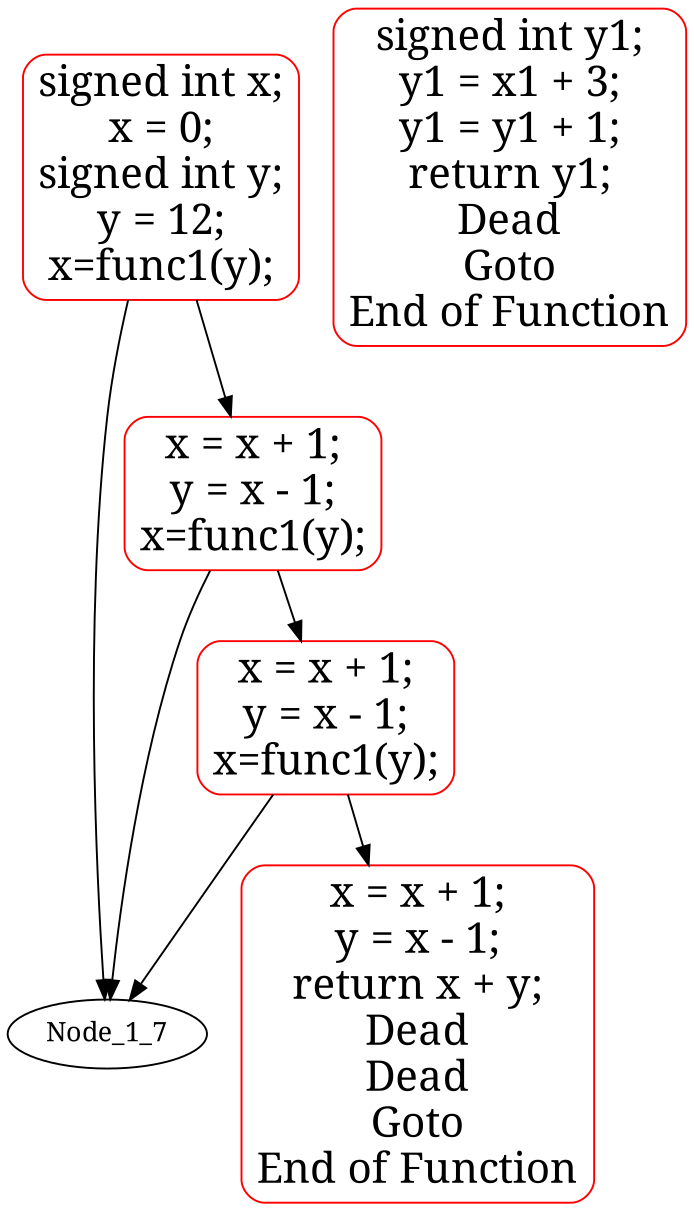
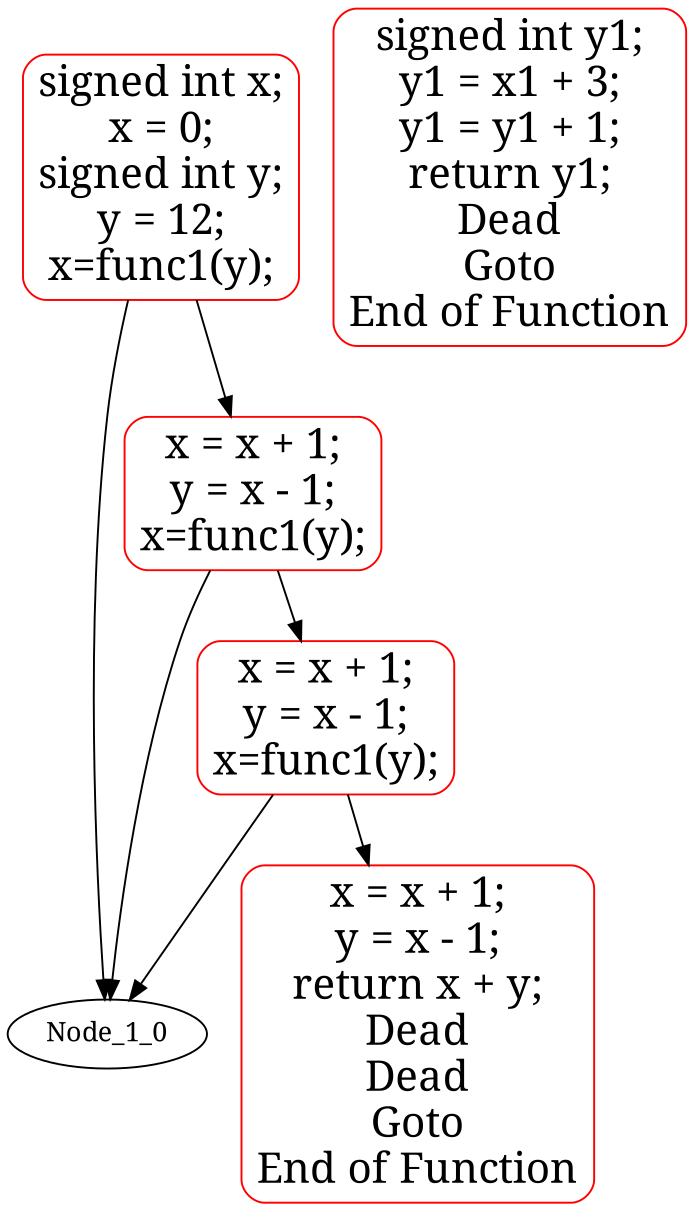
(107, 1034) -> (107, 1034)
